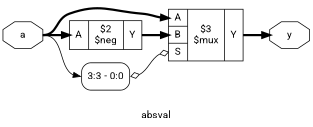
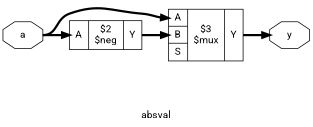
(106, 76) -> none
